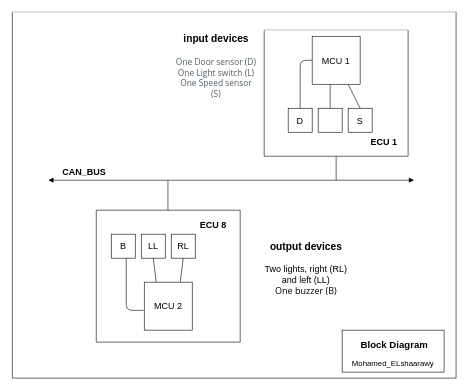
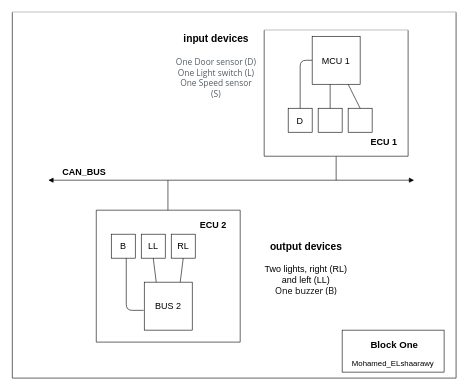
(360, 120) -> none
(213, 225) -> (213, 225)
(168, 306) -> (168, 306)
(393, 345) -> (393, 345)
